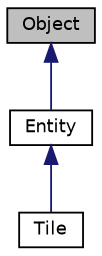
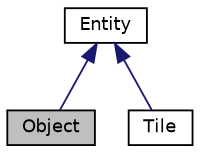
(51, 86) -> (74, 85)
